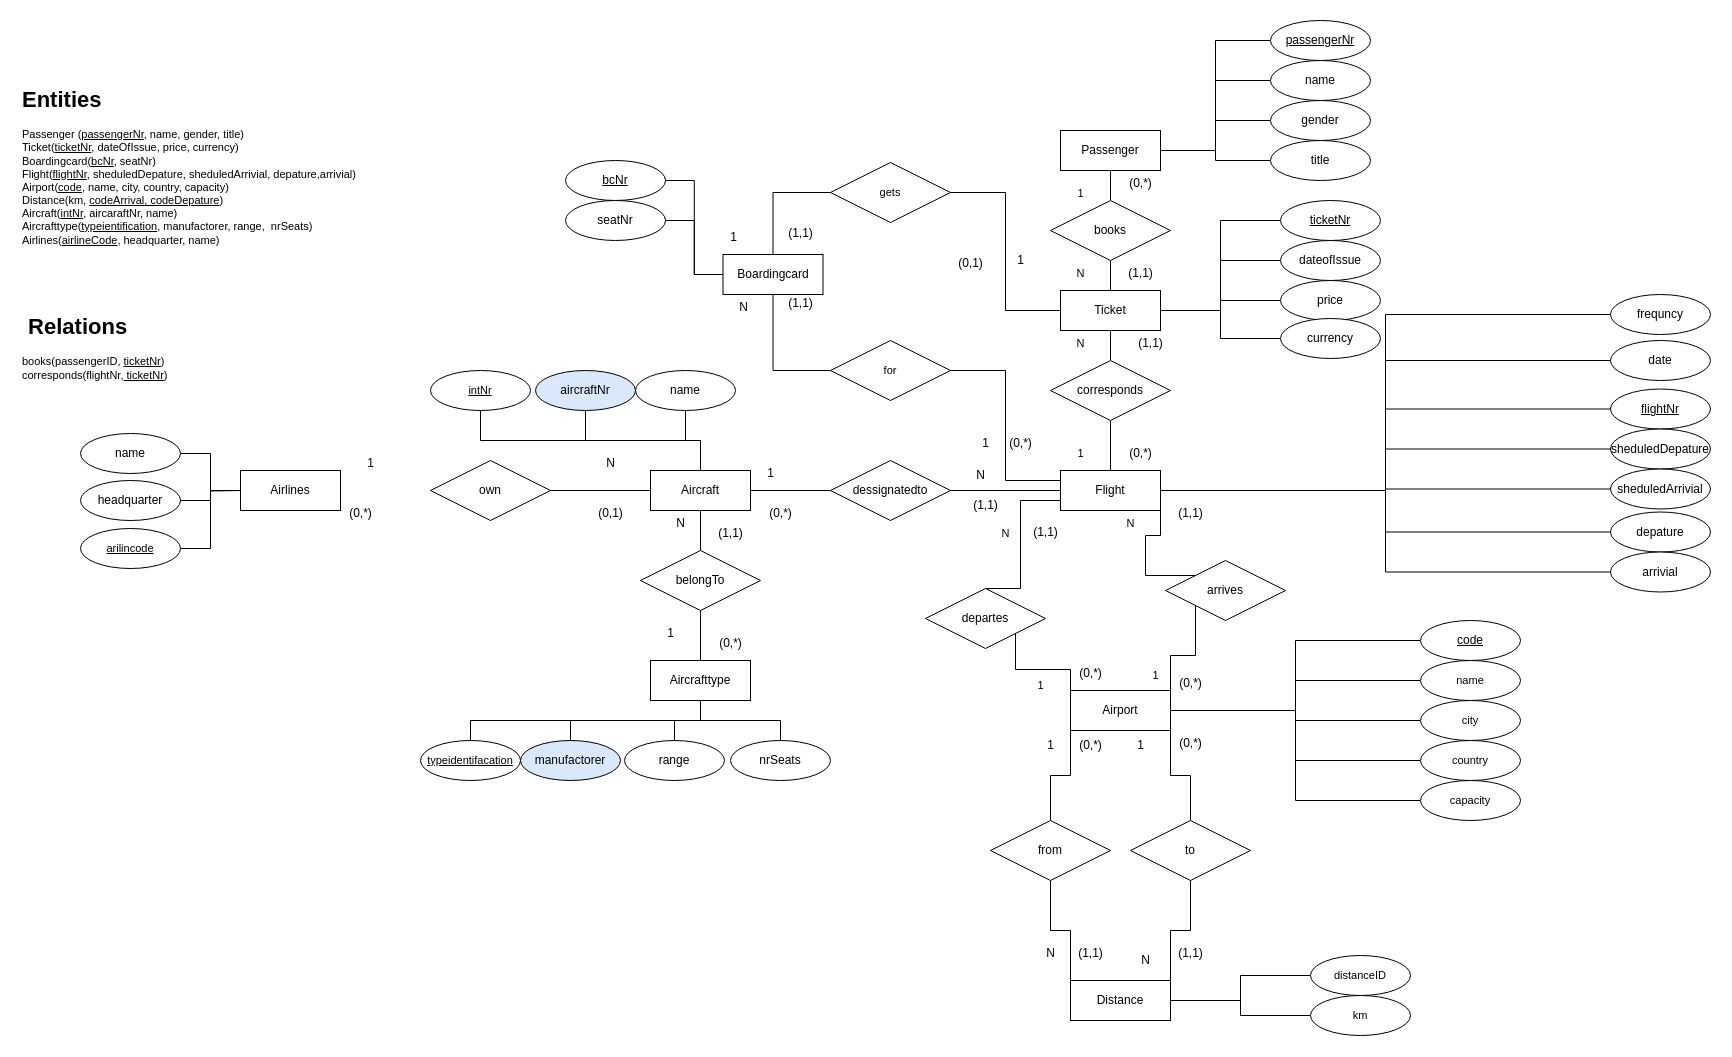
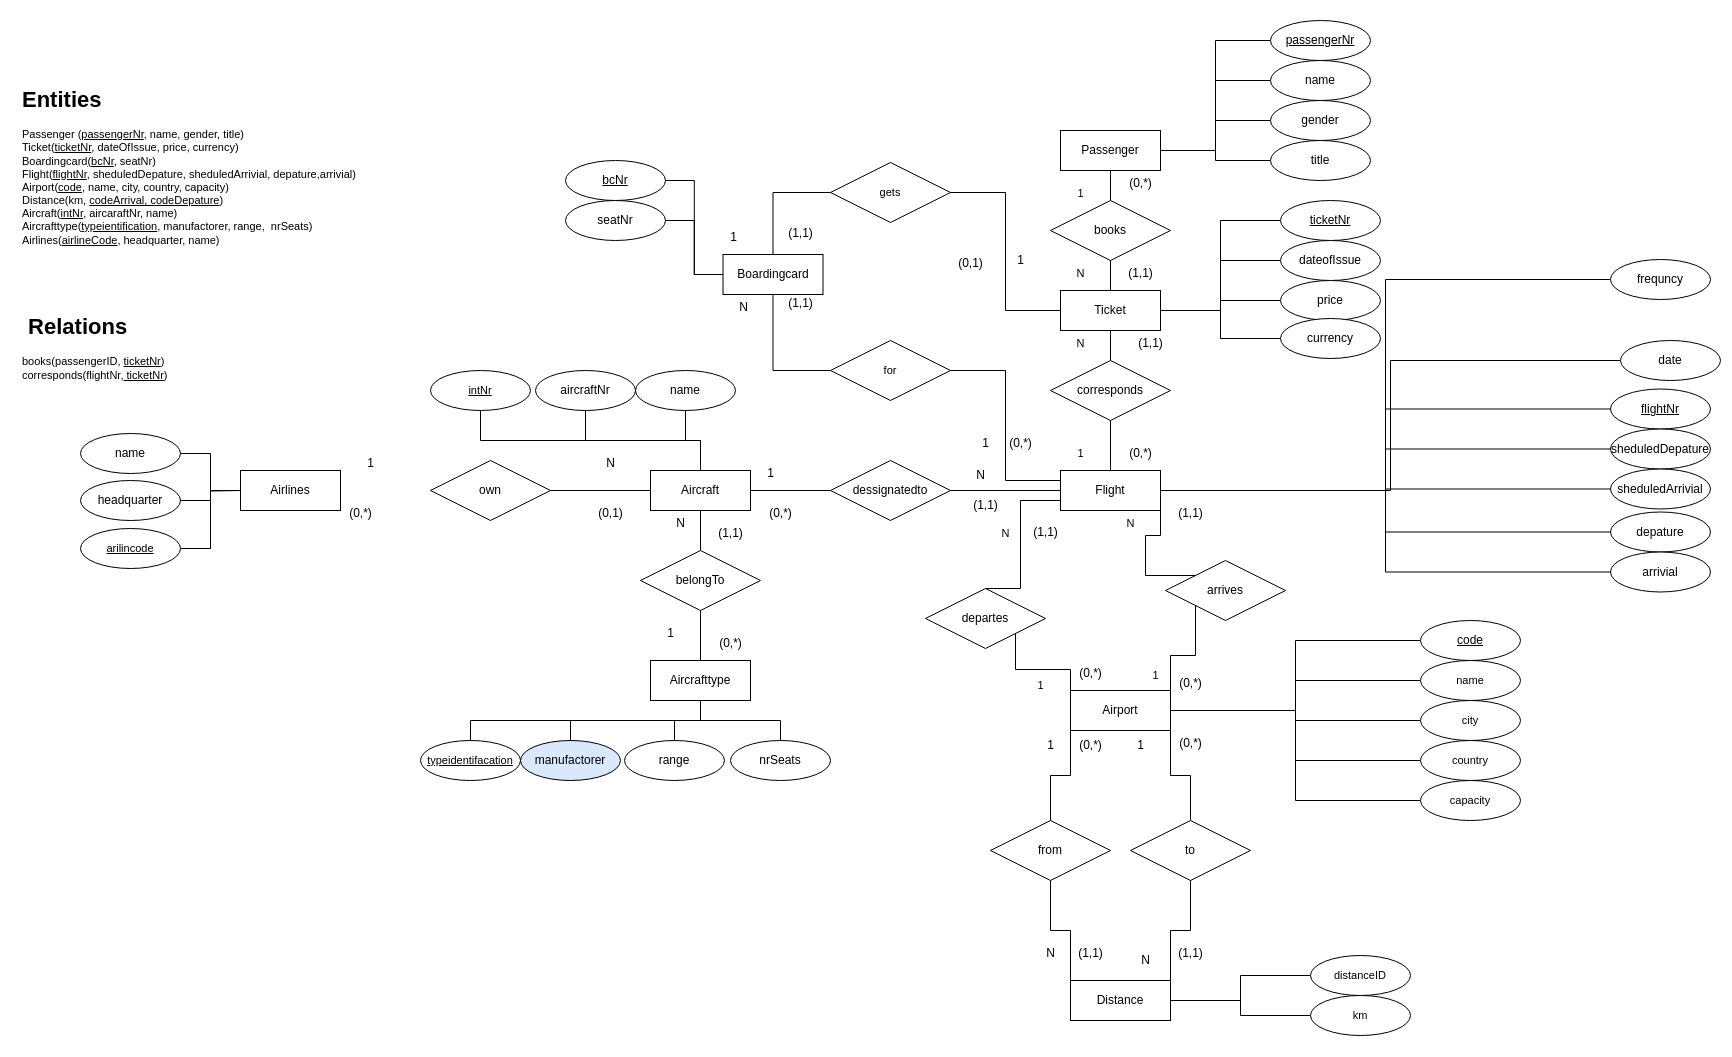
(1661, 315) -> (1661, 280)
(1661, 361) -> (1671, 361)
(586, 391) -> (586, 391)
